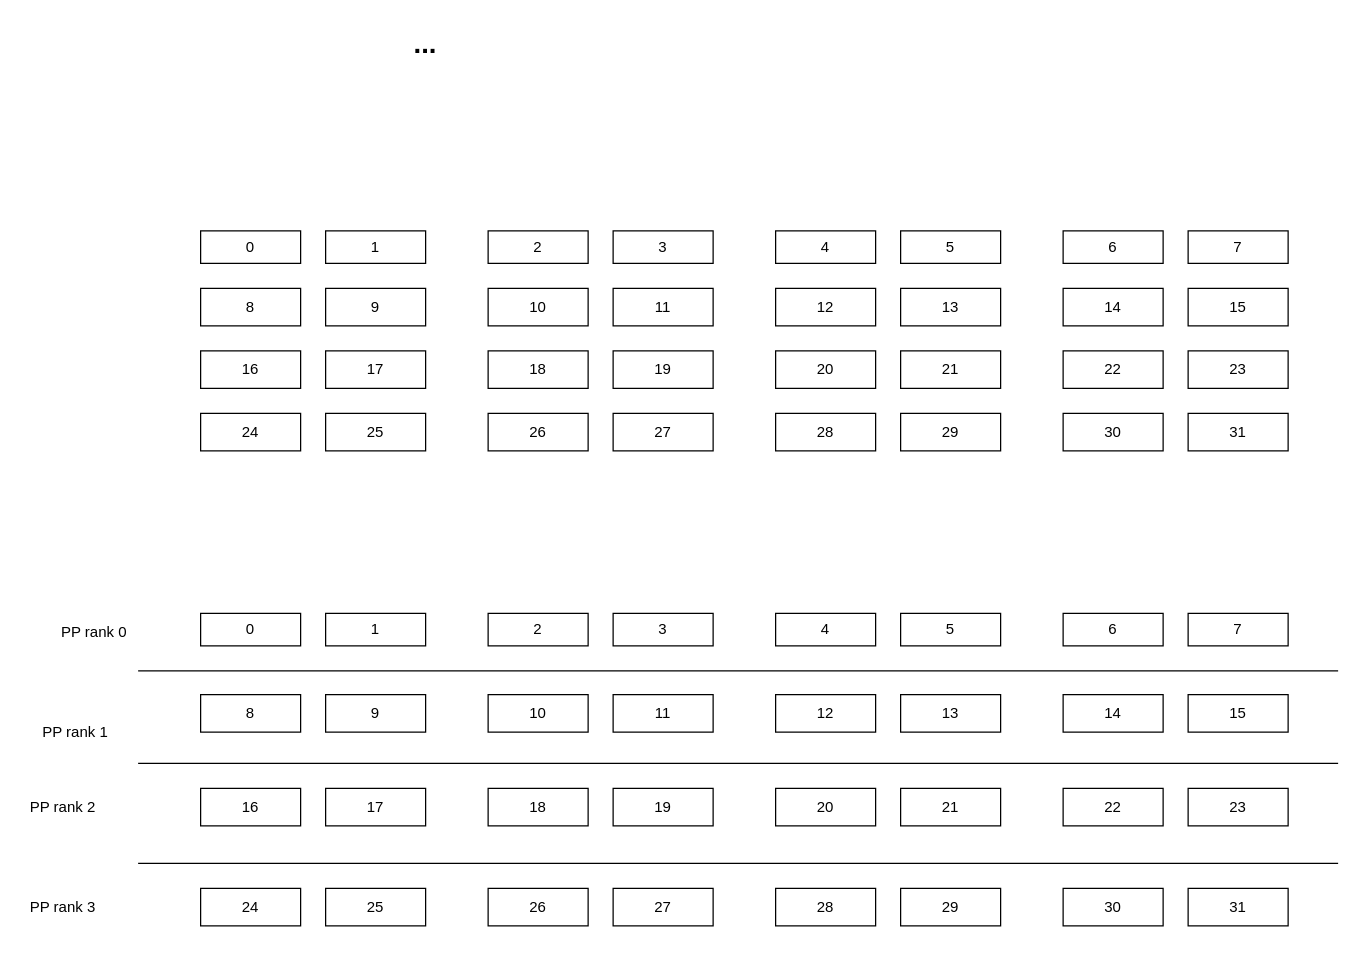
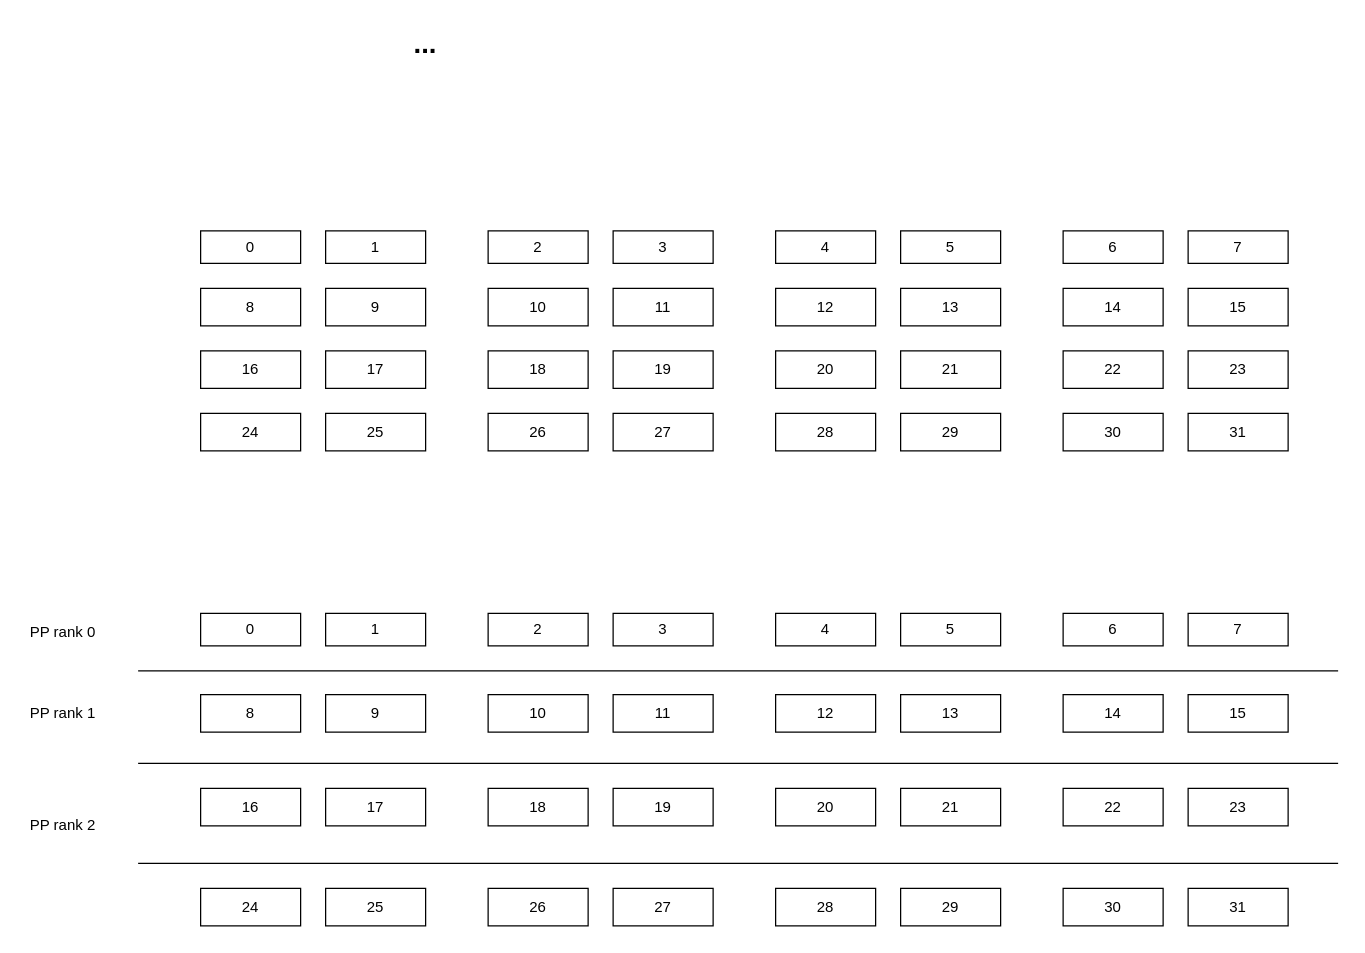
(94, 632) -> (63, 632)
(76, 732) -> (63, 713)
(63, 807) -> (63, 826)
(63, 907) -> none
